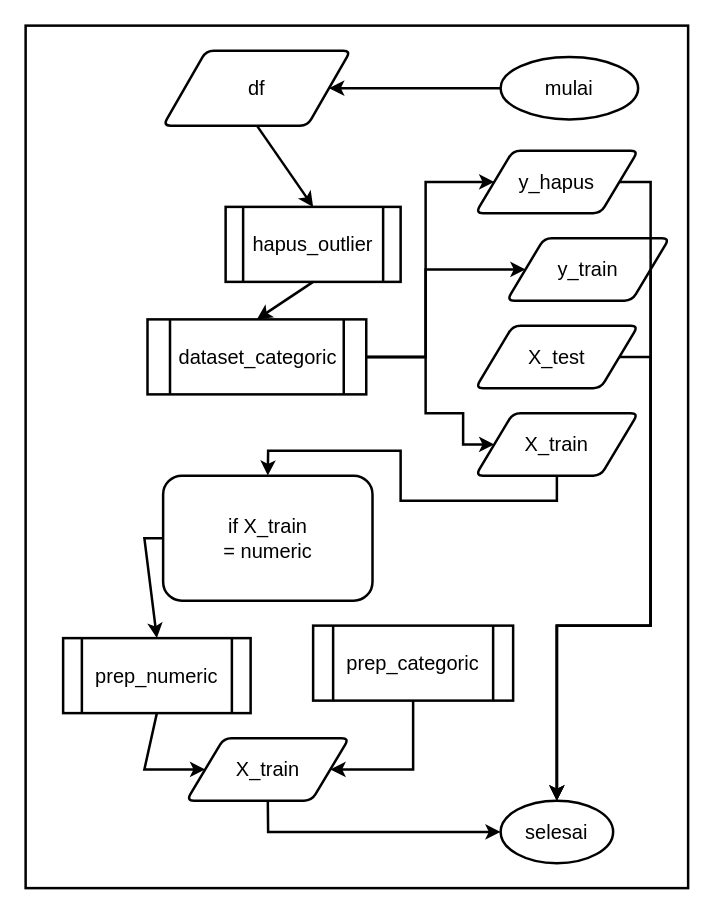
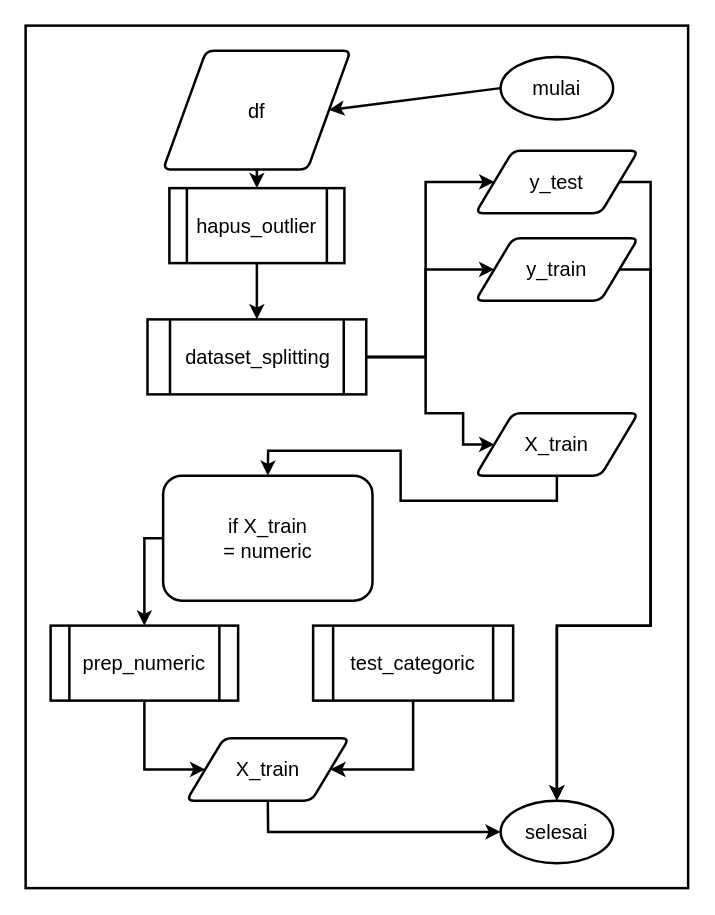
(257, 88) -> (257, 110)
(569, 88) -> (557, 88)
(557, 182) -> (557, 182)
(313, 244) -> (257, 226)
(588, 269) -> (557, 269)
(258, 357) -> (258, 357)
(557, 357) -> none
(634, 357) -> none
(413, 663) -> (413, 663)
(157, 676) -> (144, 663)
